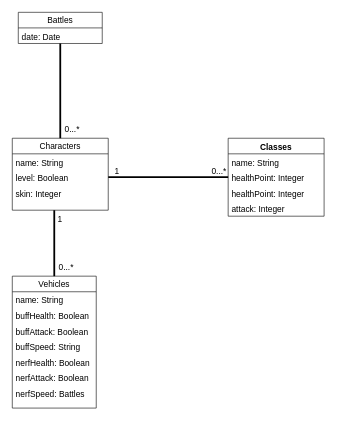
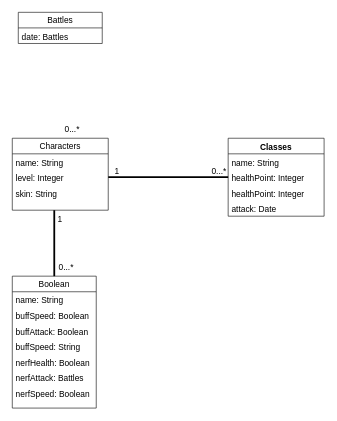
(43, 37) -> (49, 37)
(60, 90) -> none
(43, 178) -> (44, 178)
(43, 194) -> (39, 194)
(265, 210) -> (258, 210)
(54, 285) -> (54, 285)
(56, 316) -> (55, 316)
(57, 379) -> (57, 379)
(55, 394) -> (55, 394)
